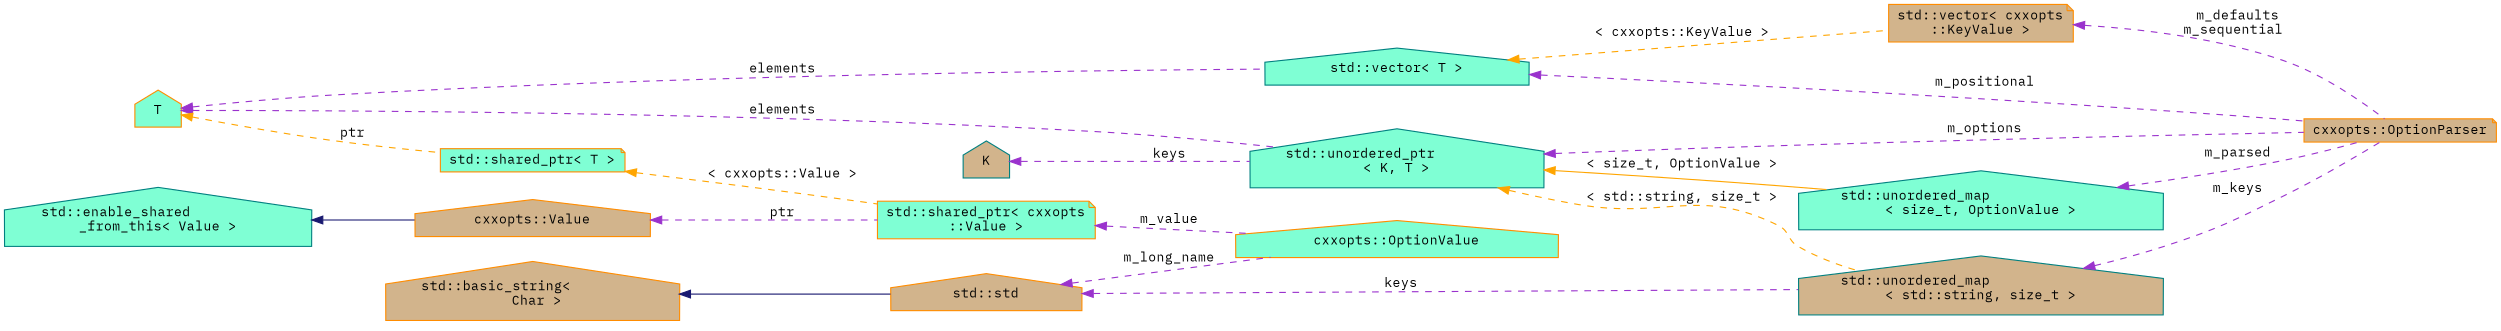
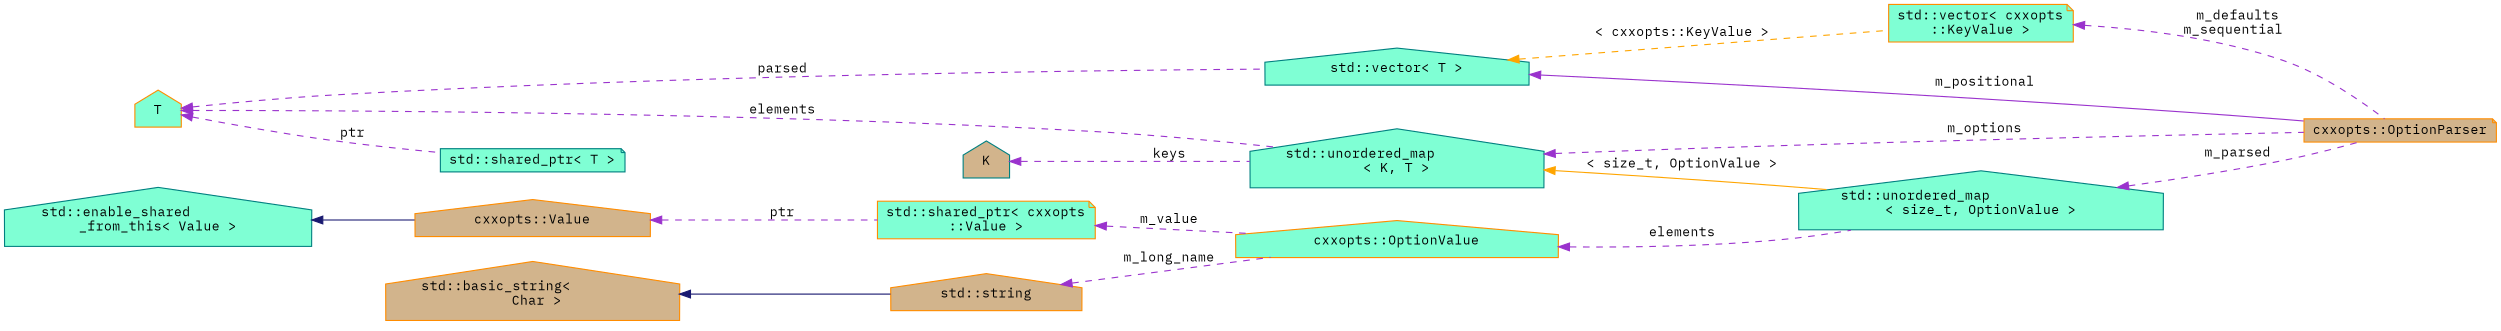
(1981, 23) -> (1981, 23)
(779, 69) -> (779, 69)
(1922, 95) -> (1922, 95)
(316, 138) -> (316, 138)
(533, 160) -> (533, 160)
(1397, 161) -> (1397, 161)
(757, 188) -> none
none -> (1711, 244)
(1981, 289) -> none
(986, 294) -> (986, 294)
